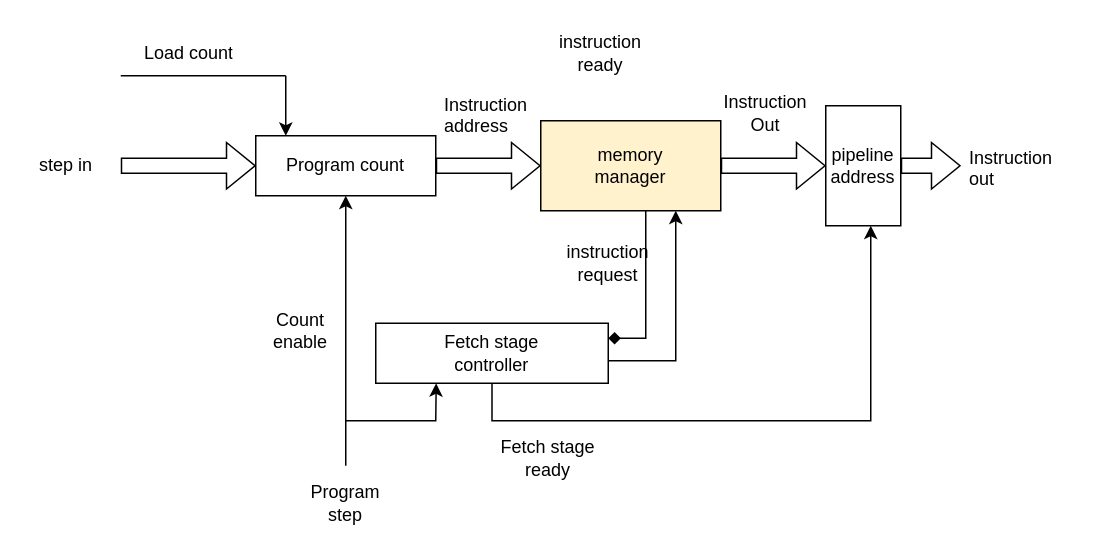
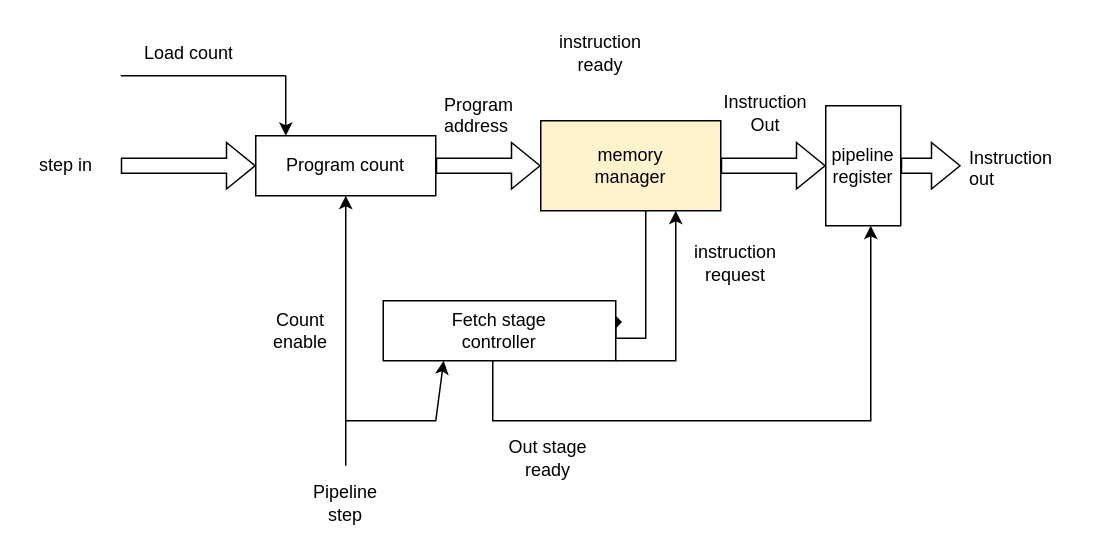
(490, 113) -> (480, 113)
(863, 166) -> (863, 166)
(608, 263) -> (736, 263)
(492, 353) -> (500, 331)
(548, 458) -> (548, 458)
(346, 503) -> (346, 503)
